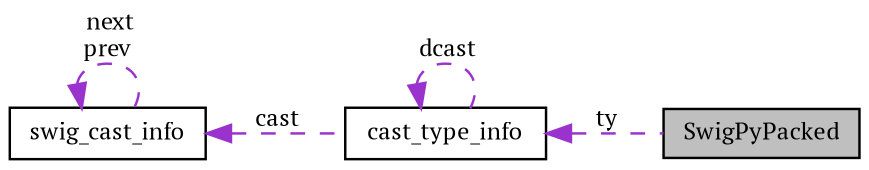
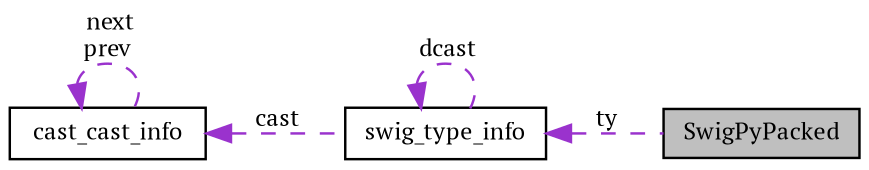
(108, 133) -> (108, 133)
(446, 133) -> (446, 133)
